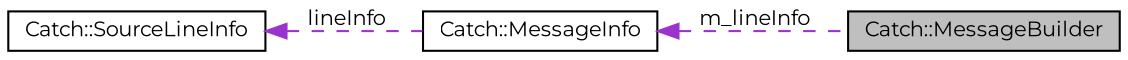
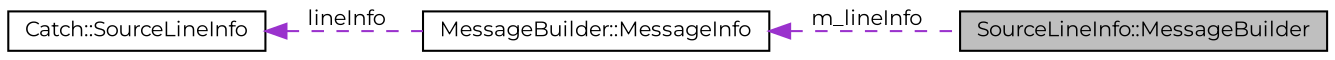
(540, 31) -> (596, 31)
(984, 31) -> (1144, 31)
